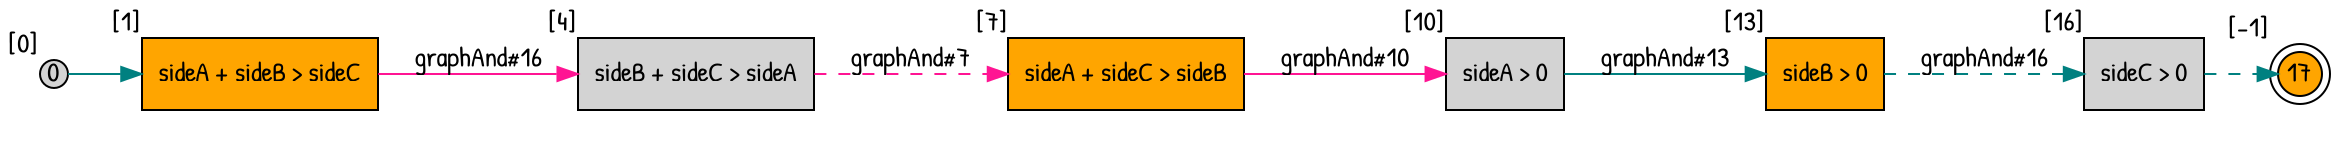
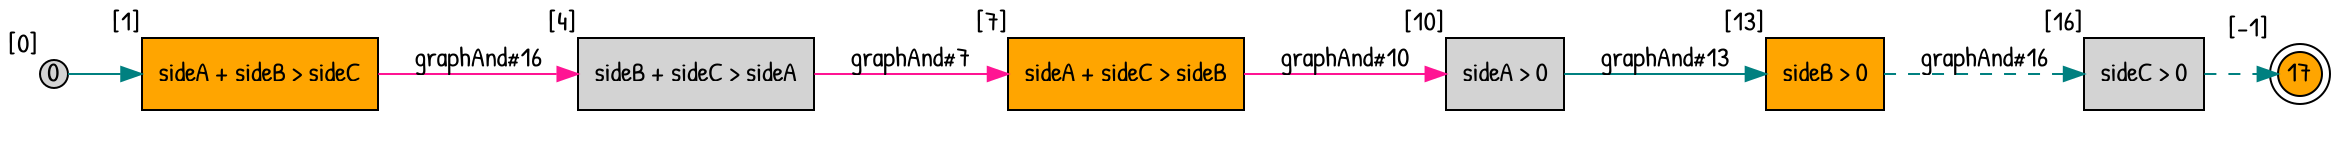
(901, 74) -> (901, 74)
